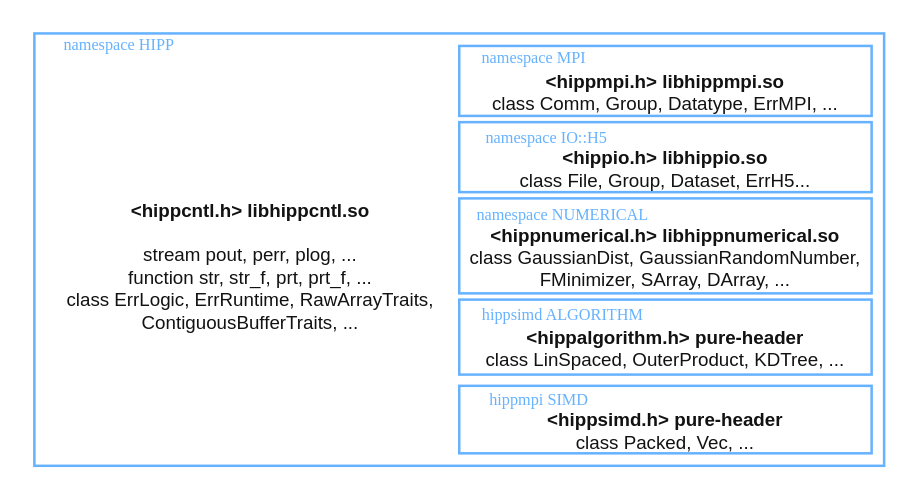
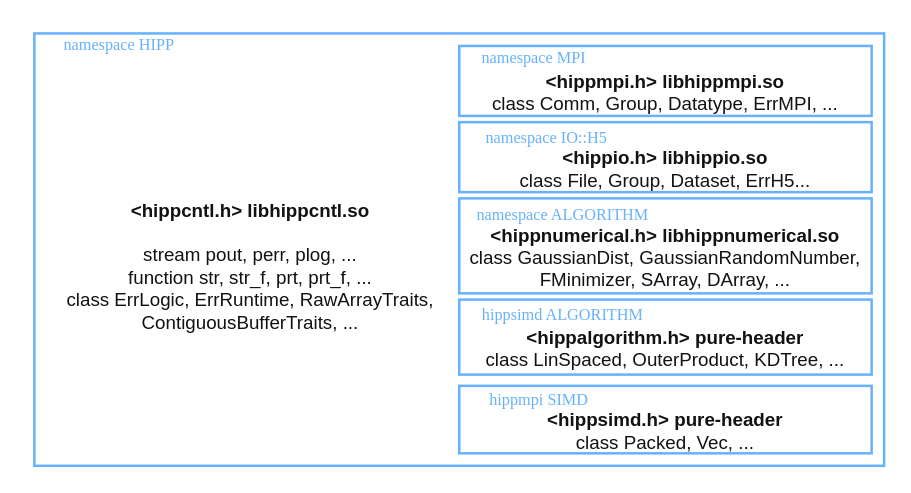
(563, 214) -> (563, 214)
